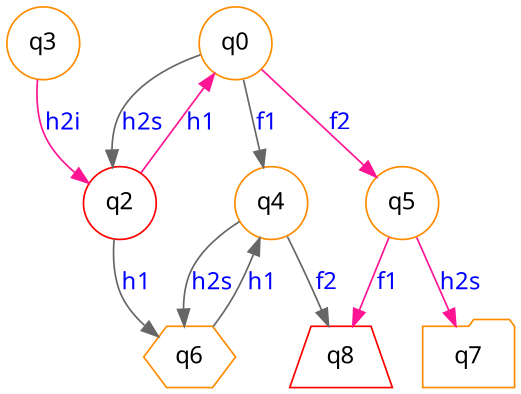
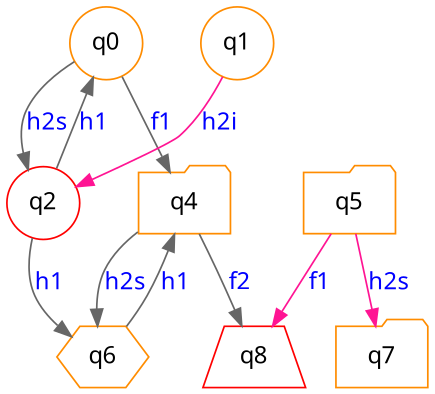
(43, 43) -> (237, 43)
(313, 117) -> none
(172, 130) -> (72, 131)
(271, 203) -> (185, 203)
(402, 203) -> (350, 203)
